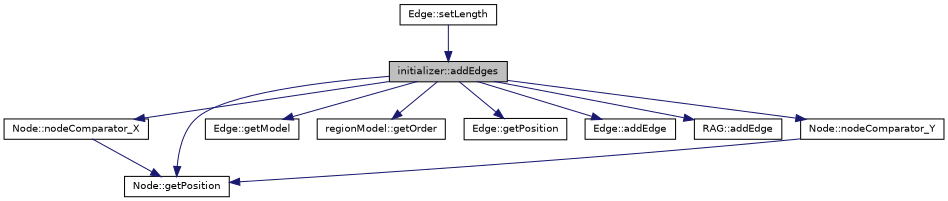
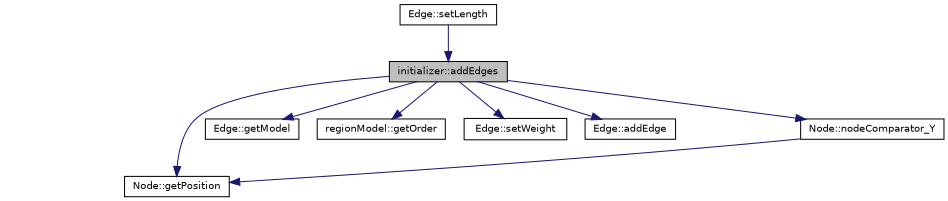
(76, 129) -> none
(515, 129) -> (515, 129)
(738, 129) -> none
